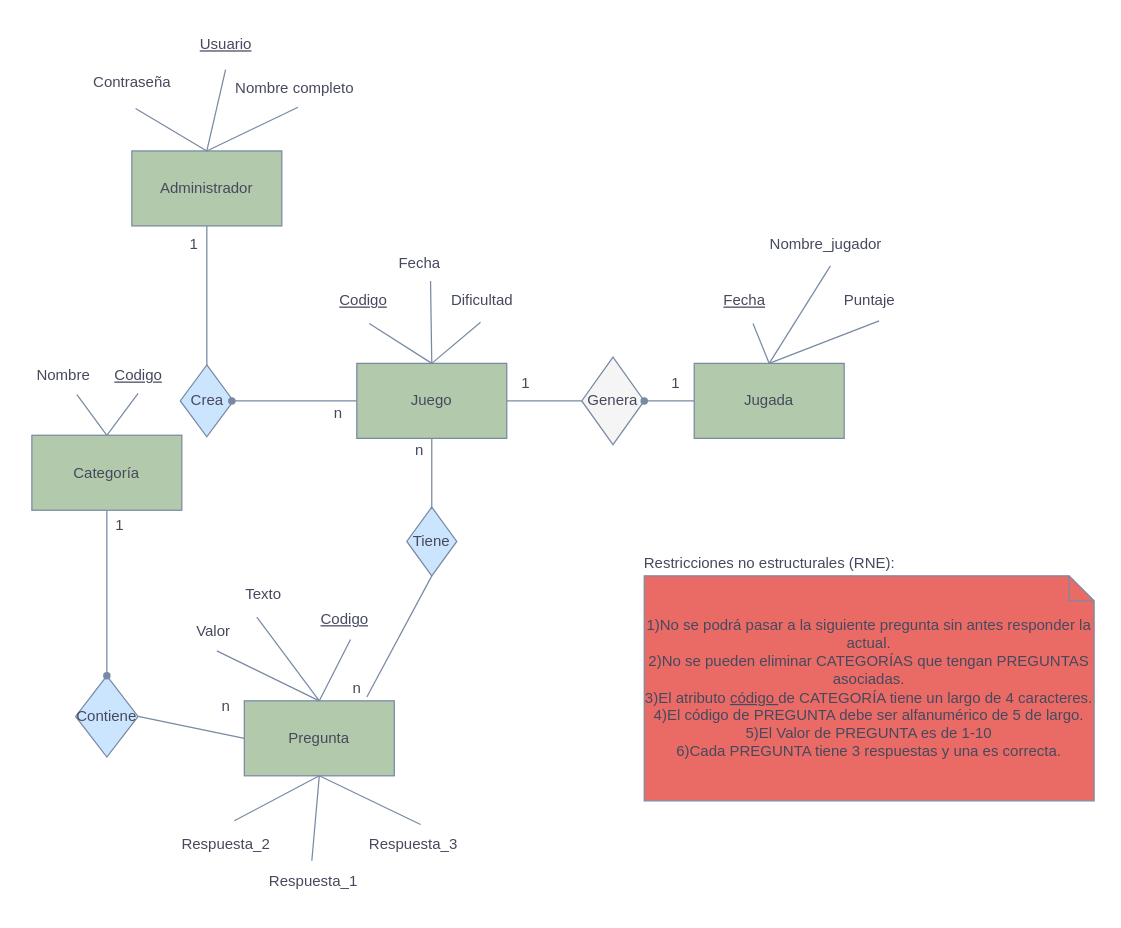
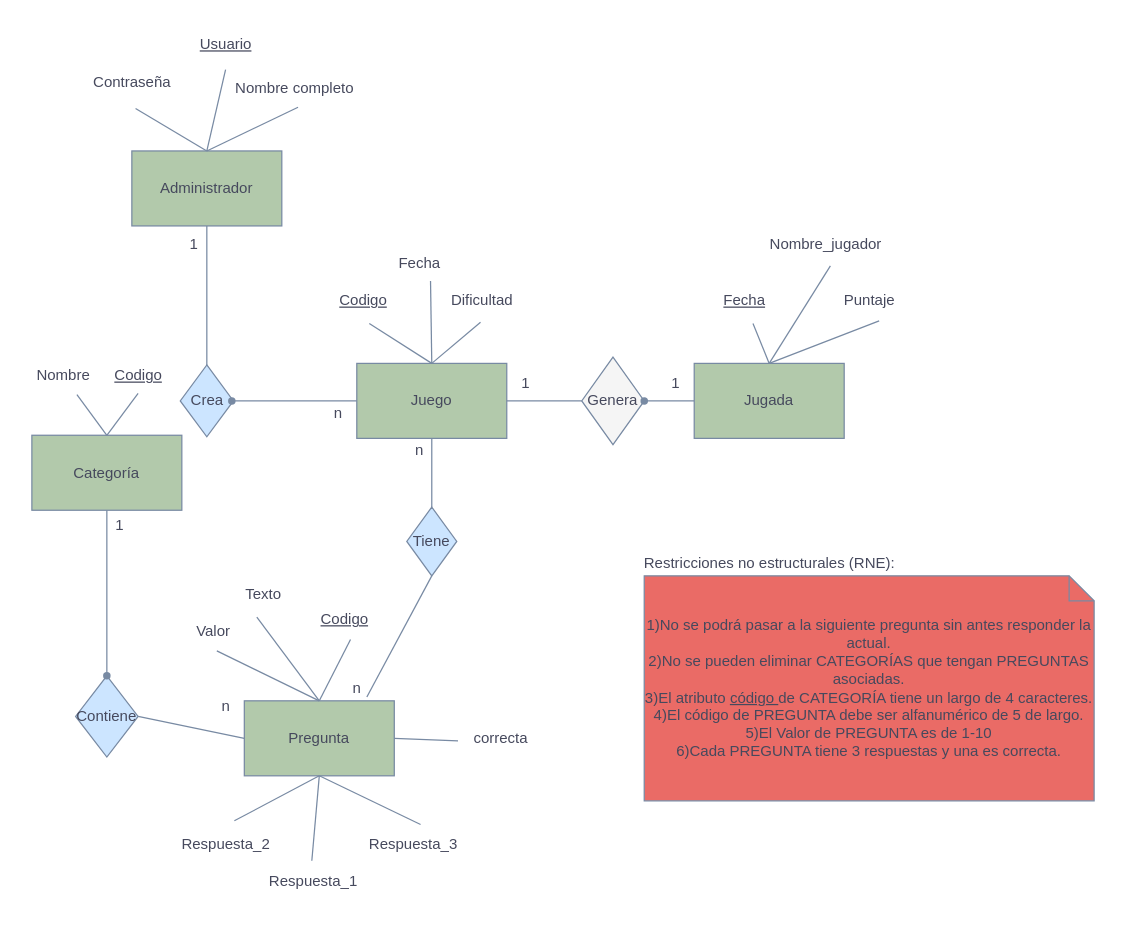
none -> (501, 738)
none -> (426, 739)
